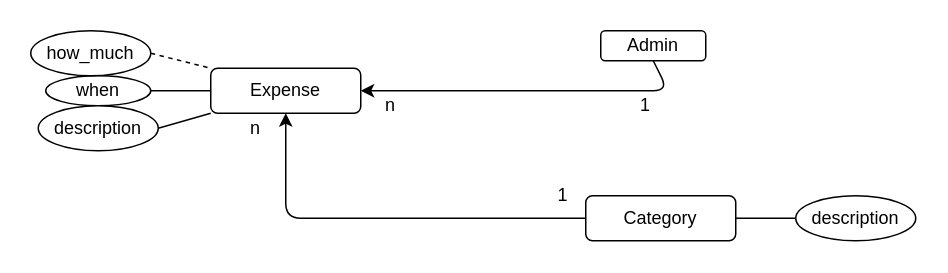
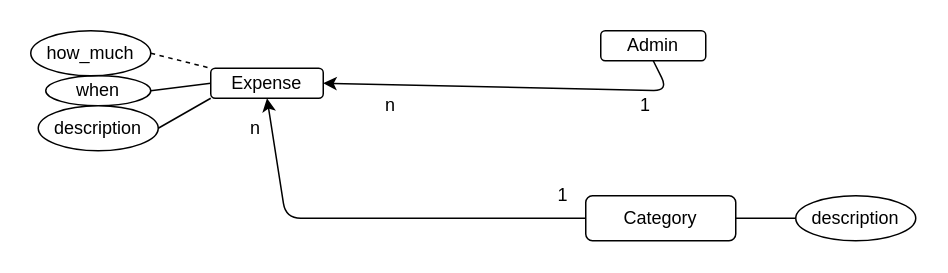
(286, 91) -> (267, 83)
